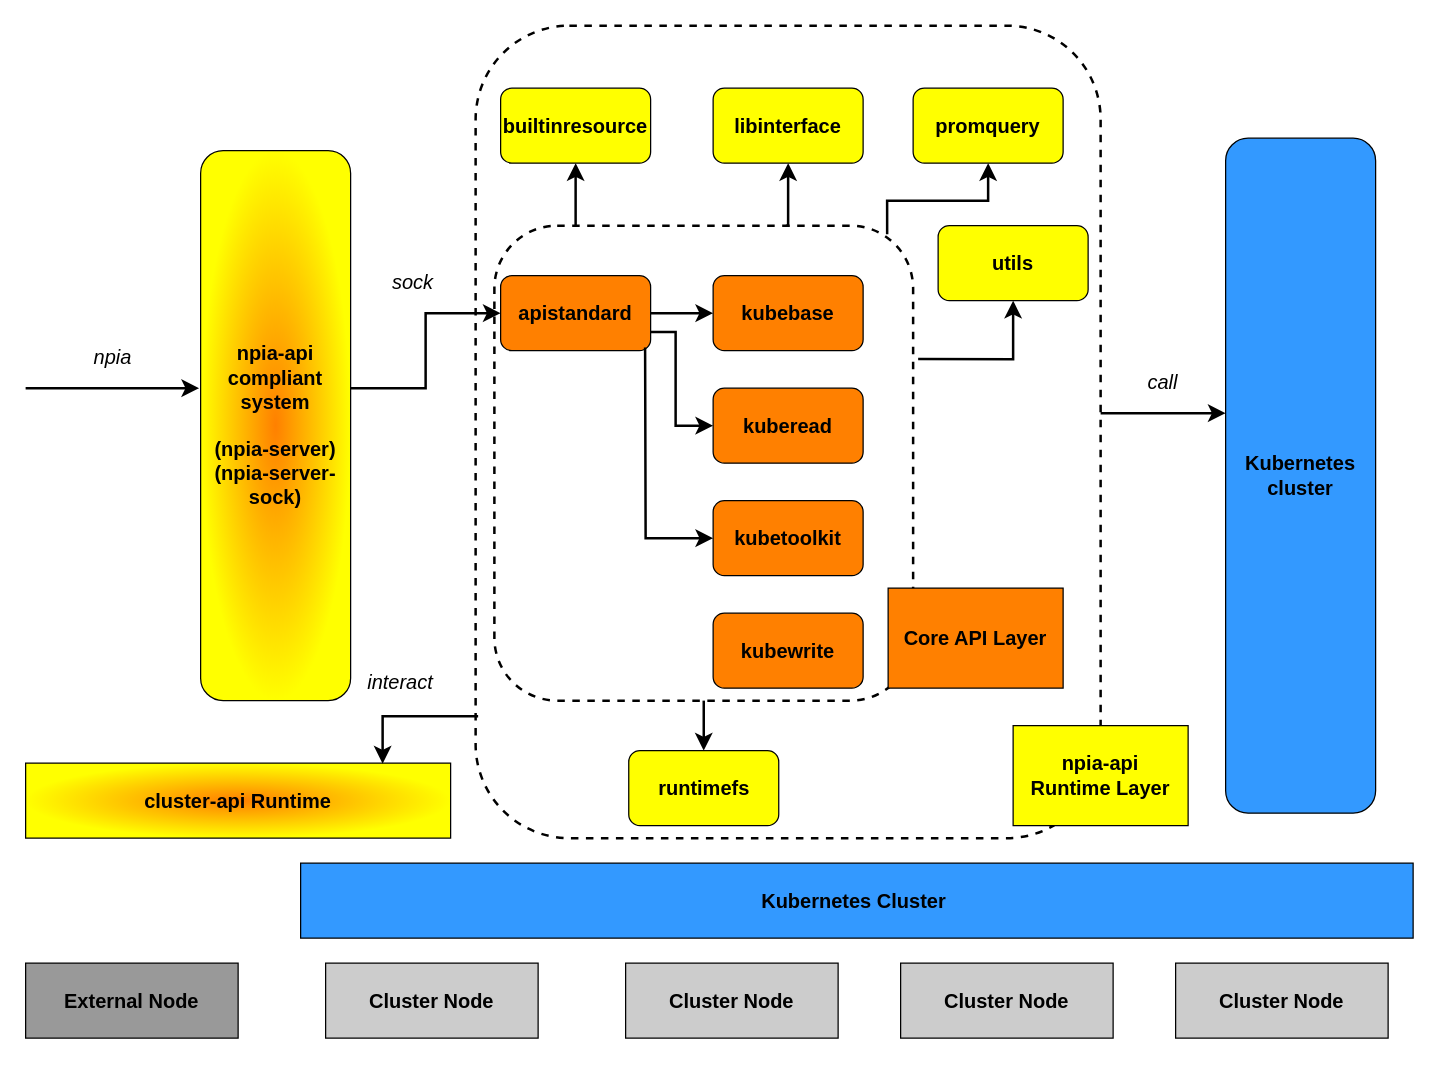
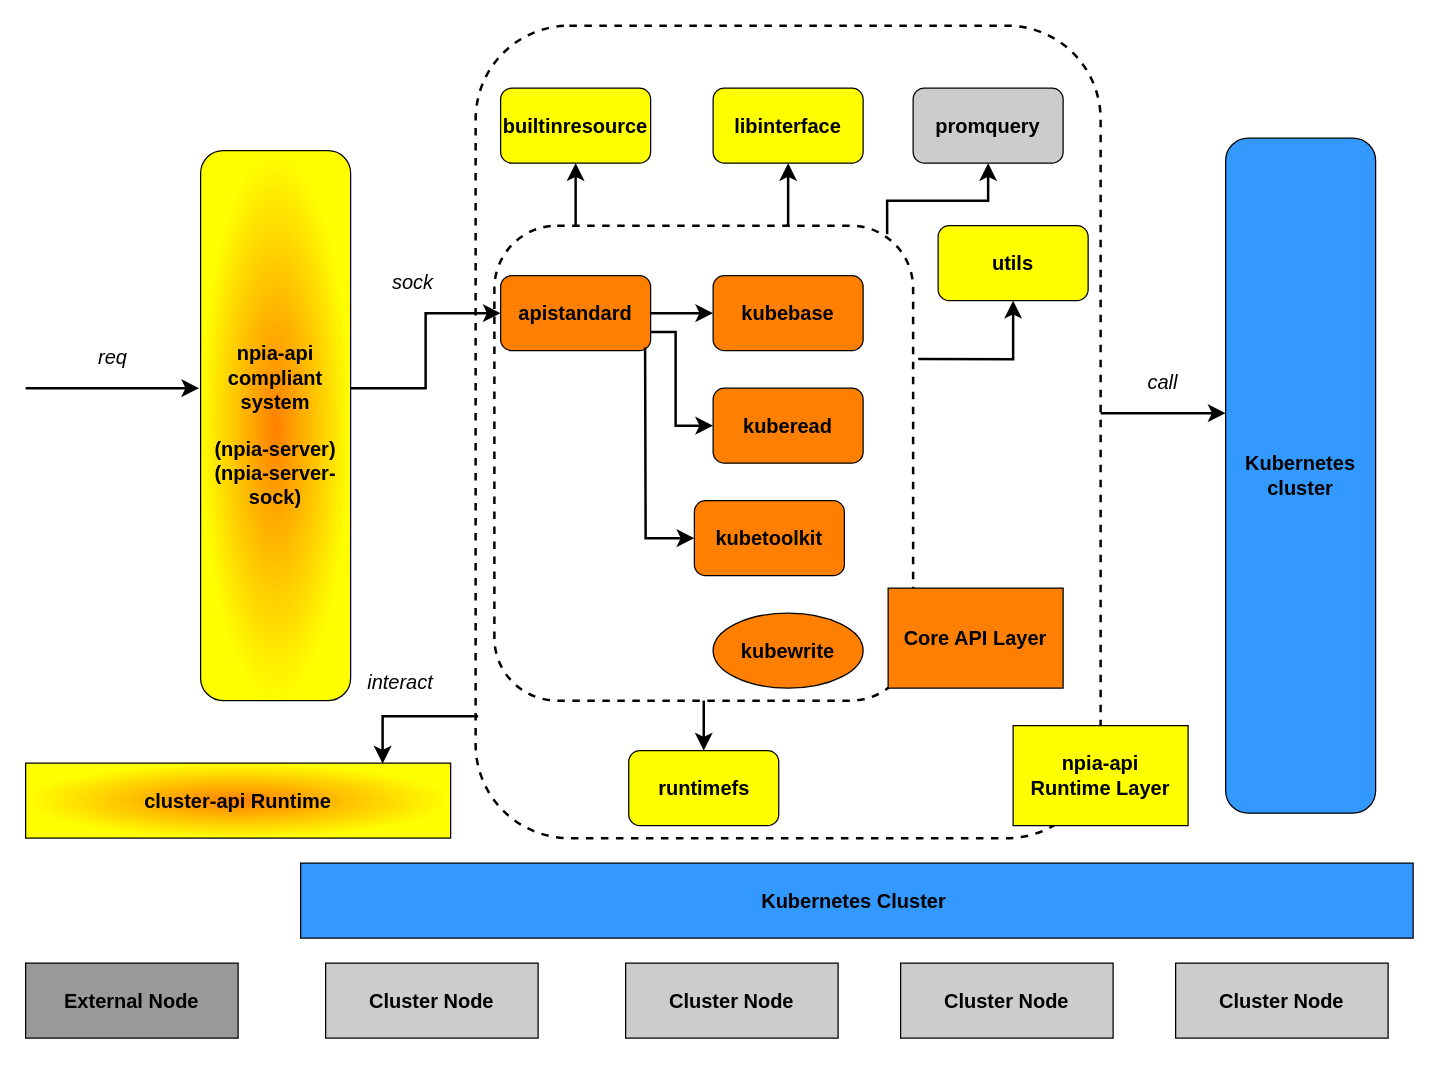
(988, 126) -> (988, 126)
(113, 357) -> (113, 357)
(788, 538) -> (769, 538)
(788, 651) -> (788, 651)
